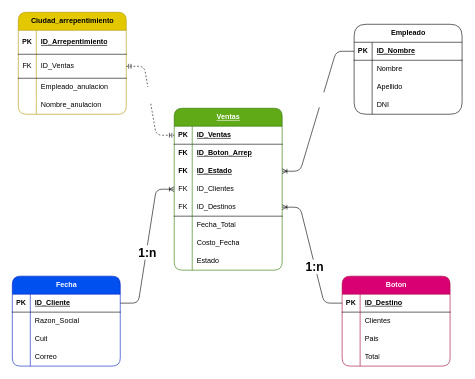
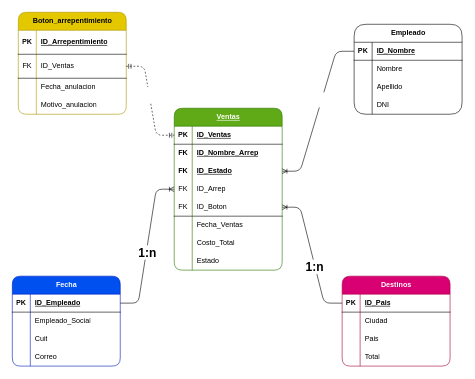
(73, 21) -> (73, 21)
(75, 87) -> (69, 87)
(71, 105) -> (71, 105)
(225, 153) -> (227, 153)
(217, 189) -> (213, 189)
(218, 207) -> (213, 207)
(218, 225) -> (221, 225)
(219, 243) -> (218, 243)
(397, 285) -> (397, 285)
(53, 303) -> (56, 303)
(384, 303) -> (378, 303)
(57, 321) -> (63, 321)
(379, 321) -> (376, 321)
